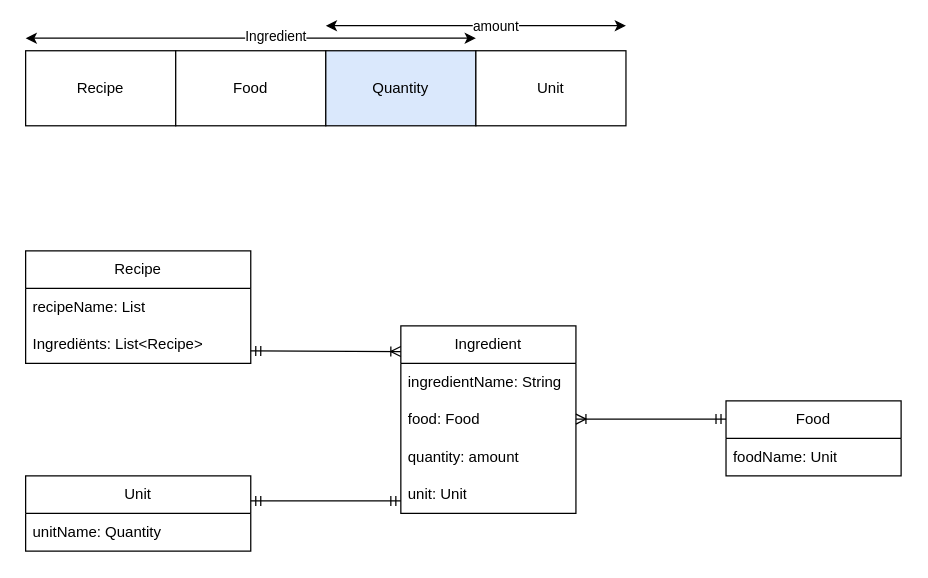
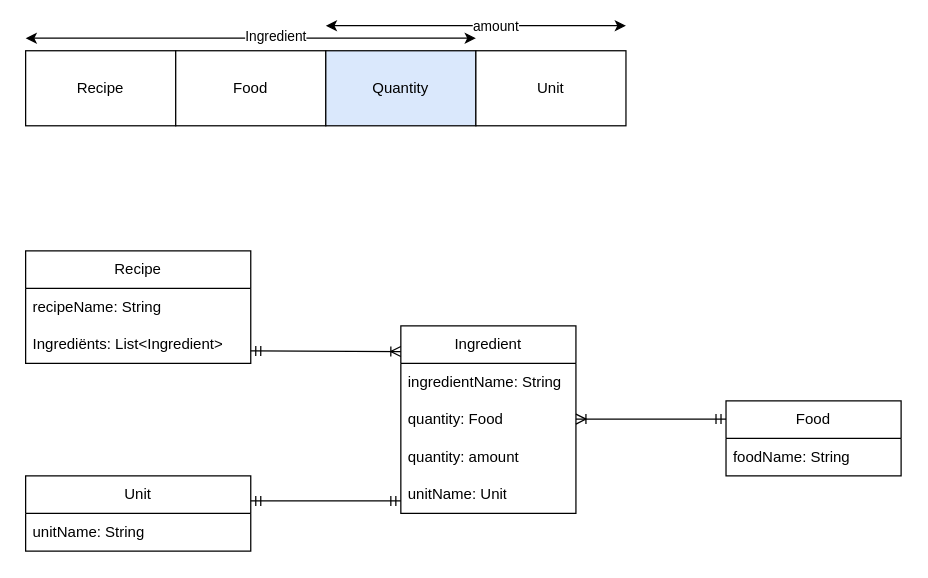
(93, 307) -> (101, 307)
(128, 344) -> (139, 344)
(446, 419) -> (461, 419)
(786, 457) -> (794, 457)
(442, 494) -> (459, 494)
(101, 532) -> (93, 532)
